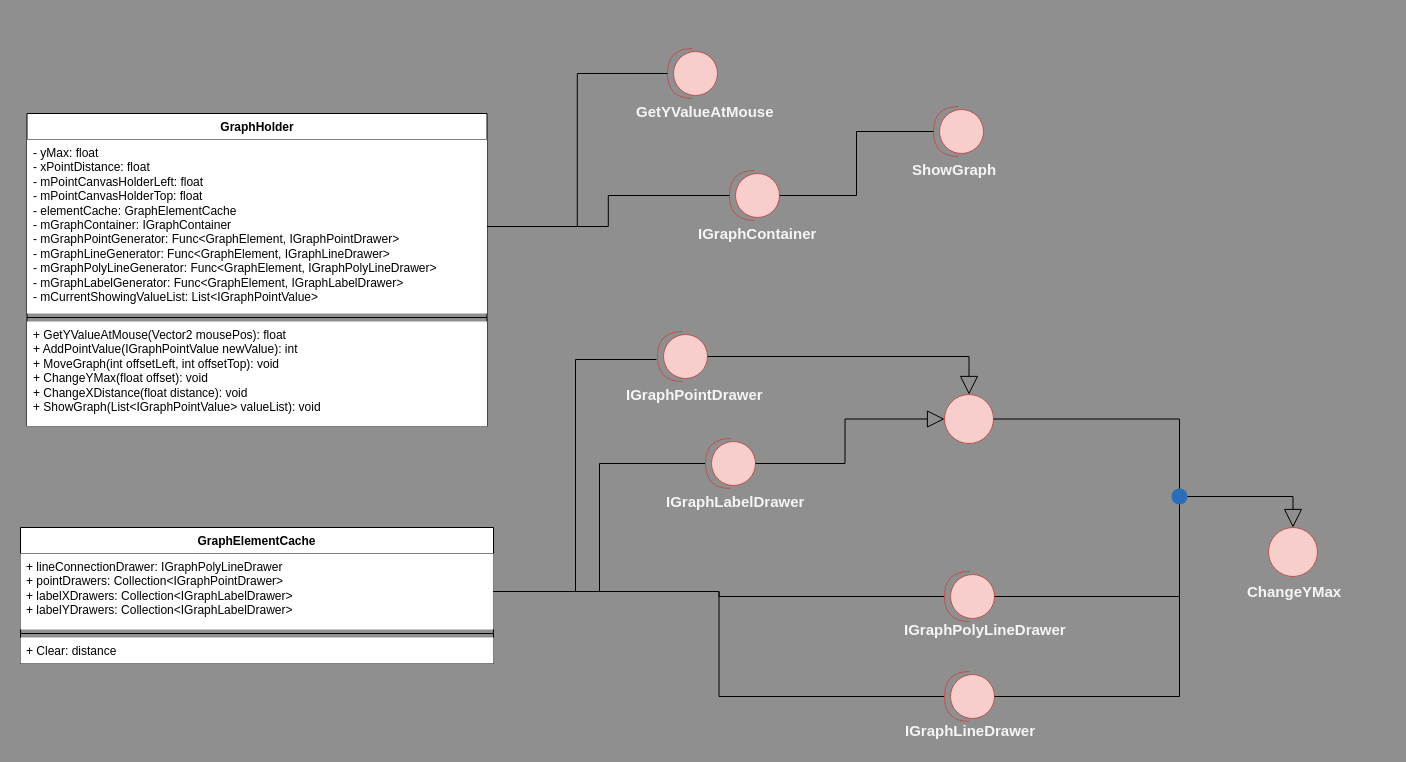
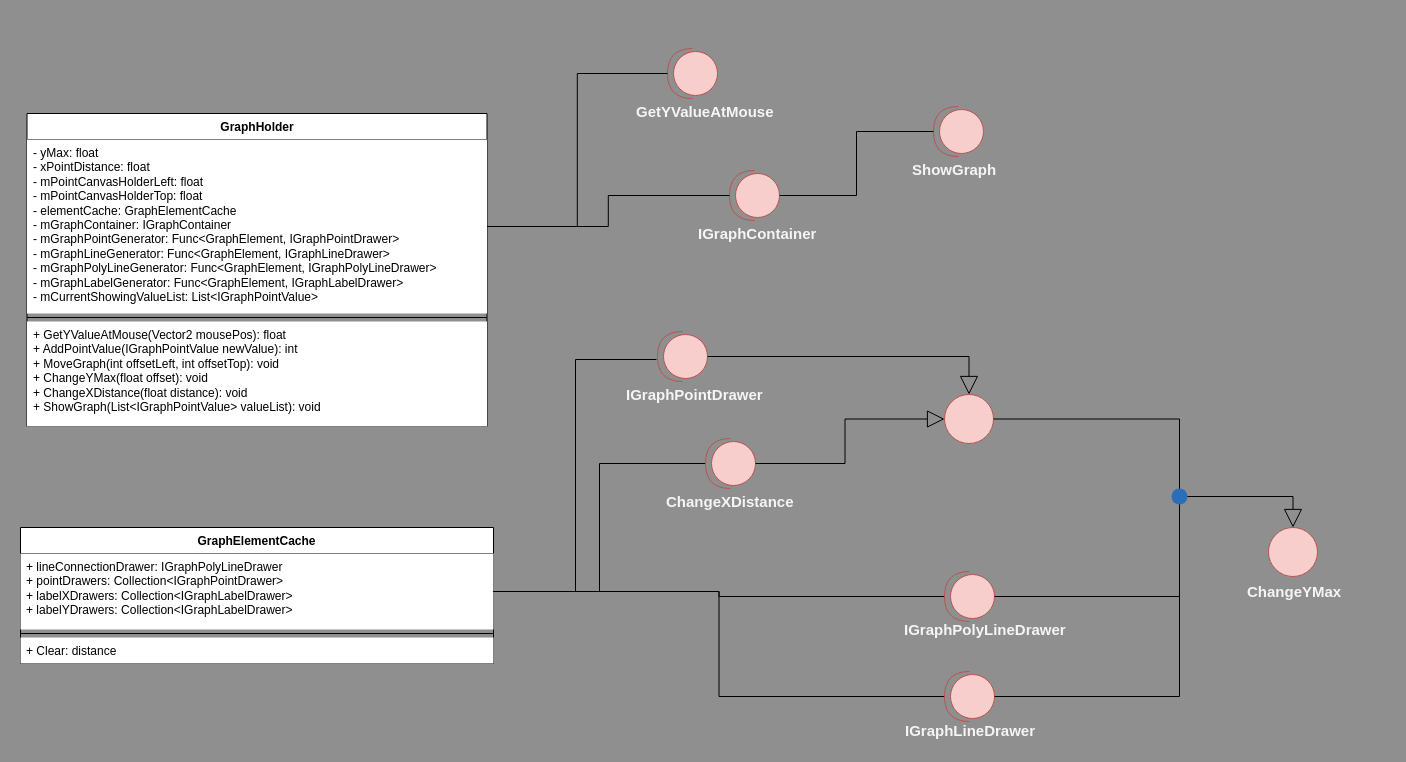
(735, 512) -> (728, 503)
